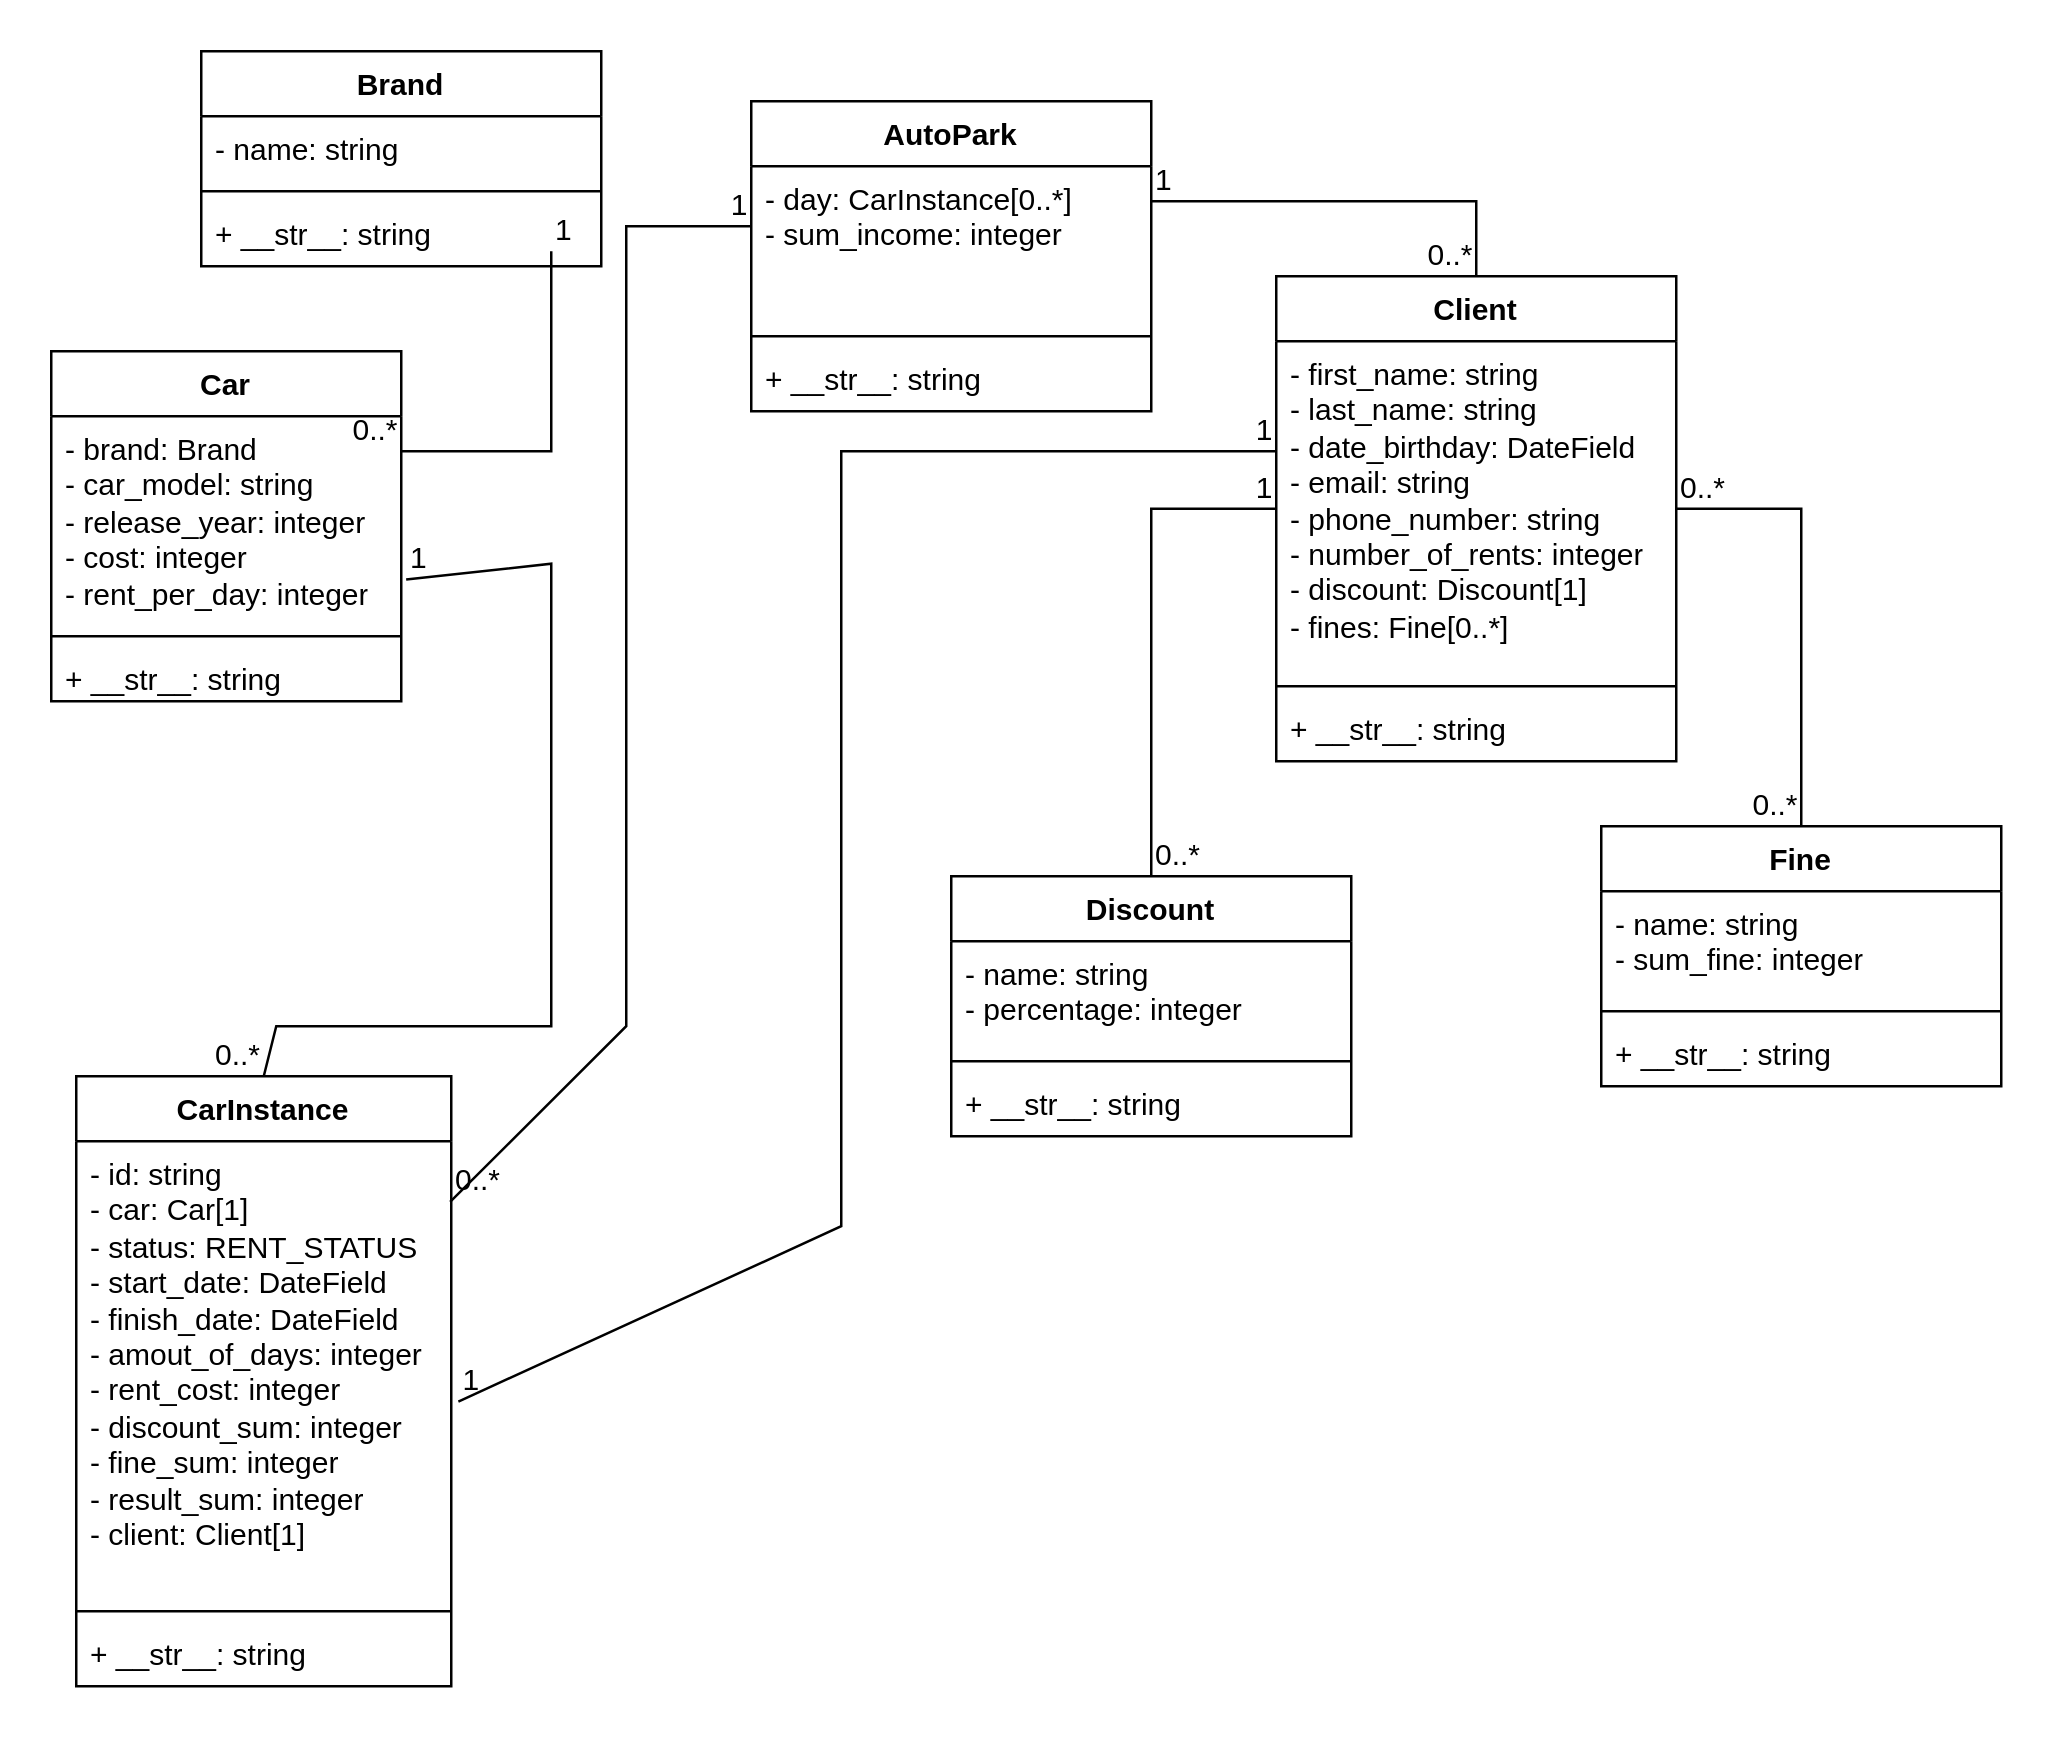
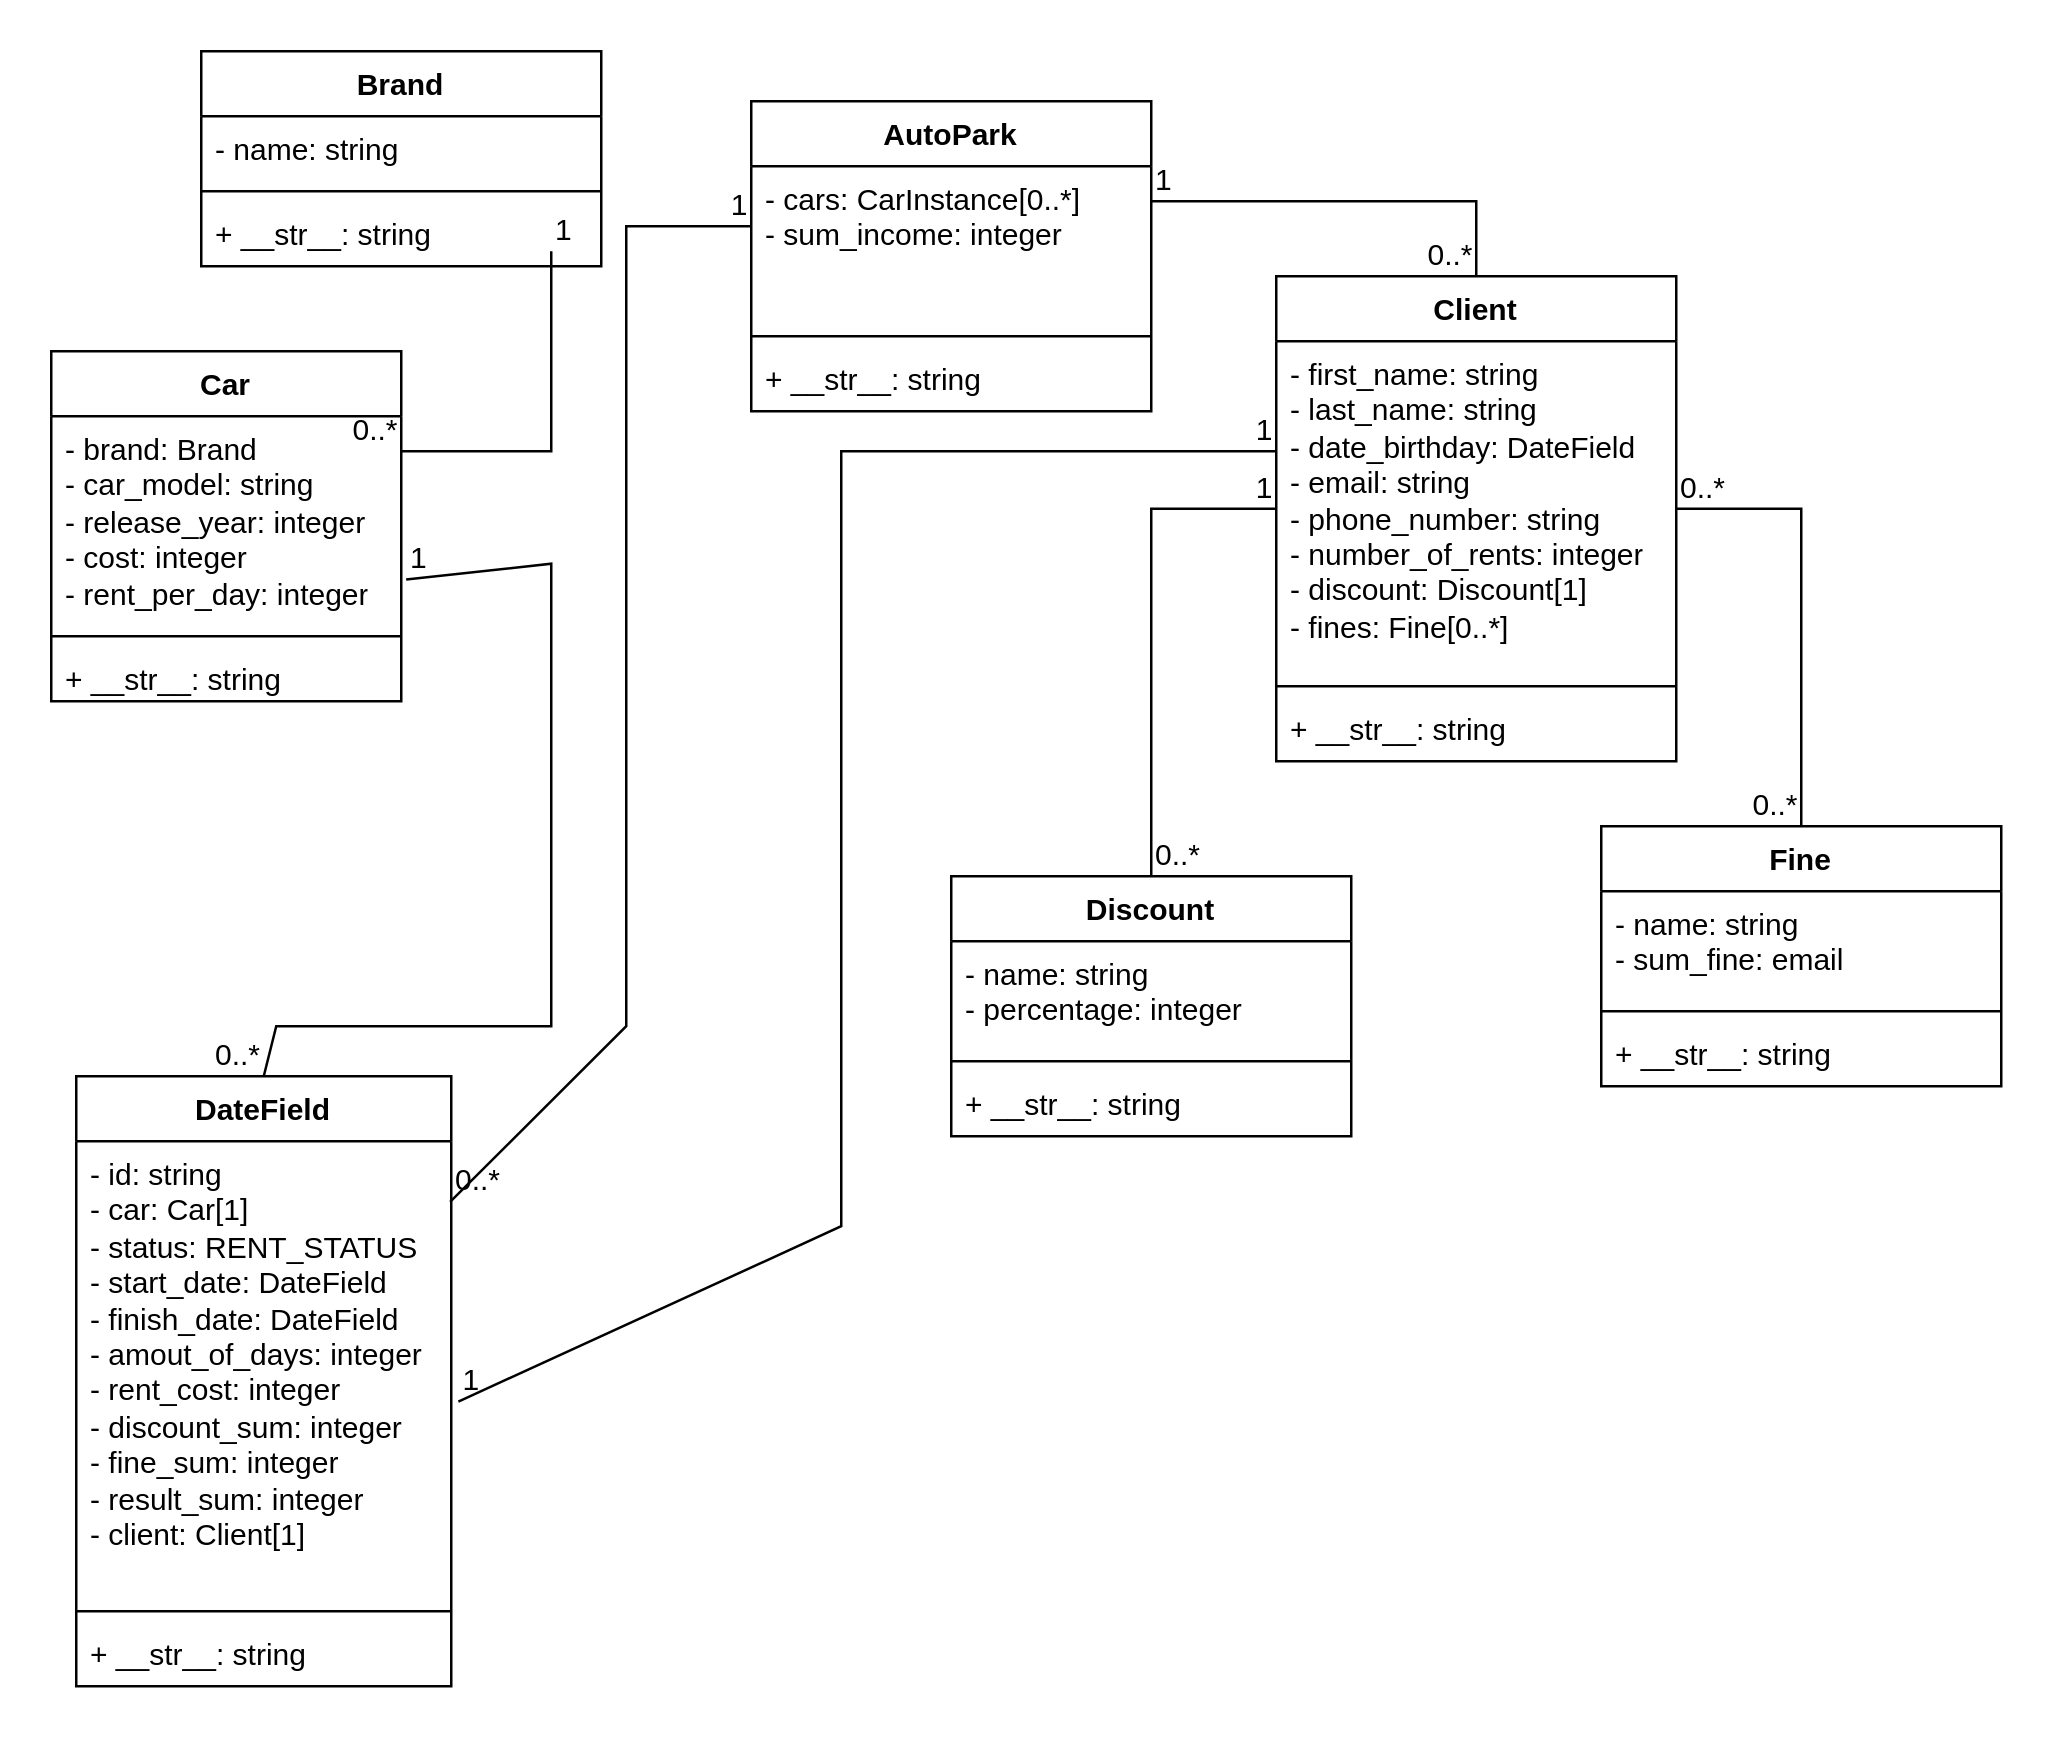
(948, 220) -> (954, 238)
(1756, 945) -> (1736, 945)
(264, 1112) -> (264, 1112)
